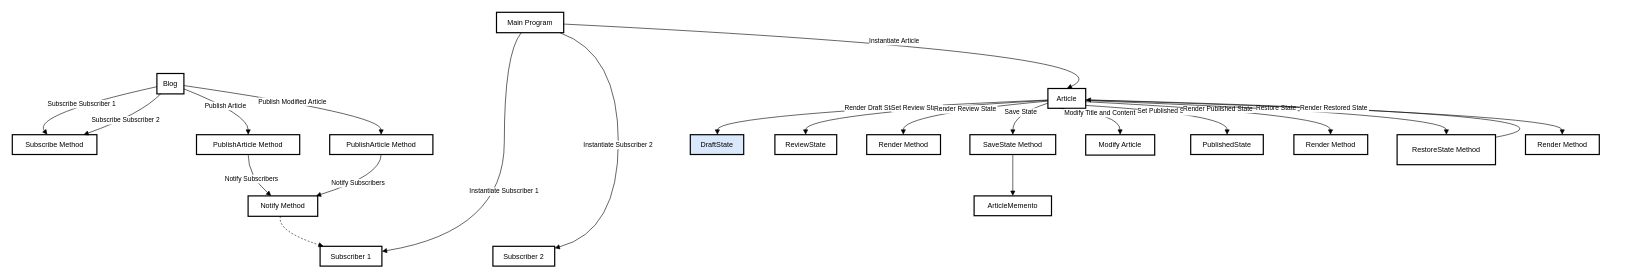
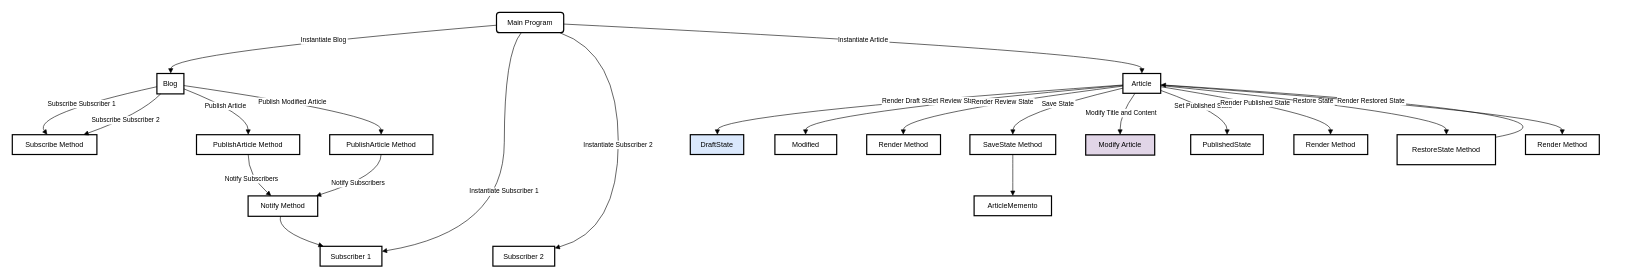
(530, 23) -> (530, 23)
none -> (402, 34)
(1067, 98) -> (1142, 83)
(806, 145) -> (806, 145)
(1120, 145) -> (1120, 145)
(296, 235) -> (296, 235)
